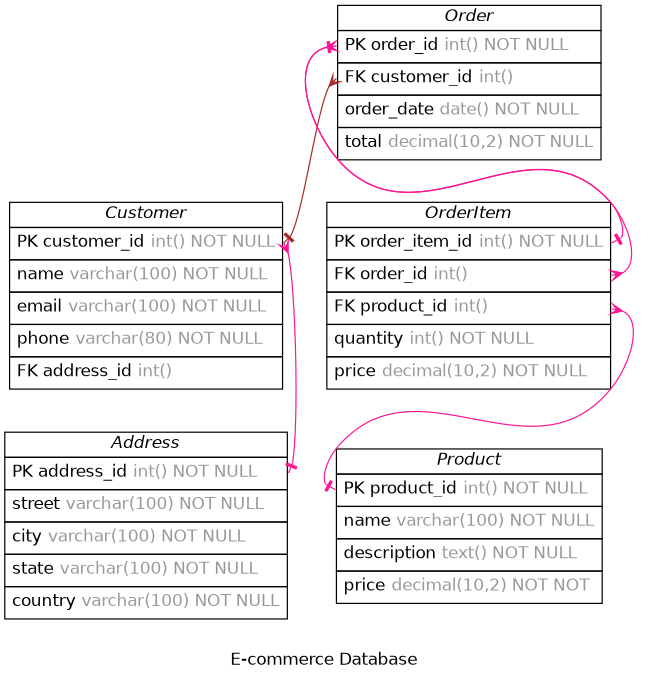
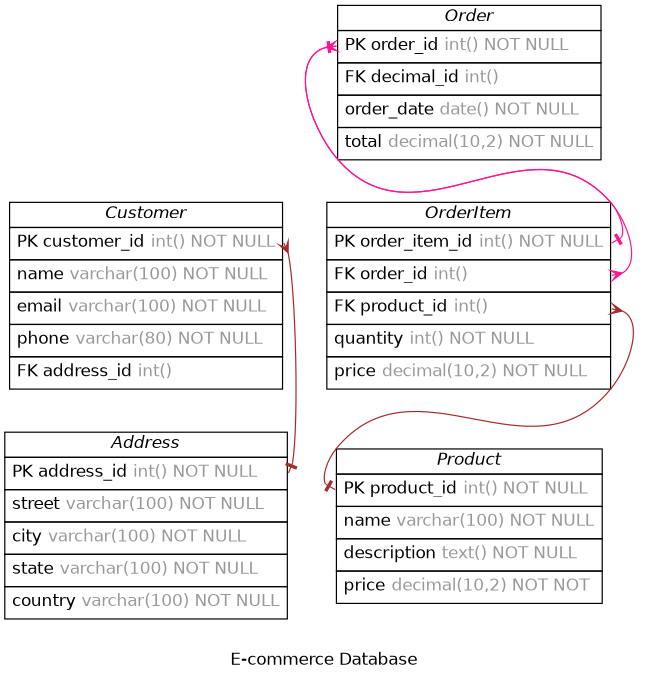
(412, 77) -> (405, 77)
(310, 161) -> none
(296, 358) -> (296, 358)
(497, 423) -> (497, 423)
